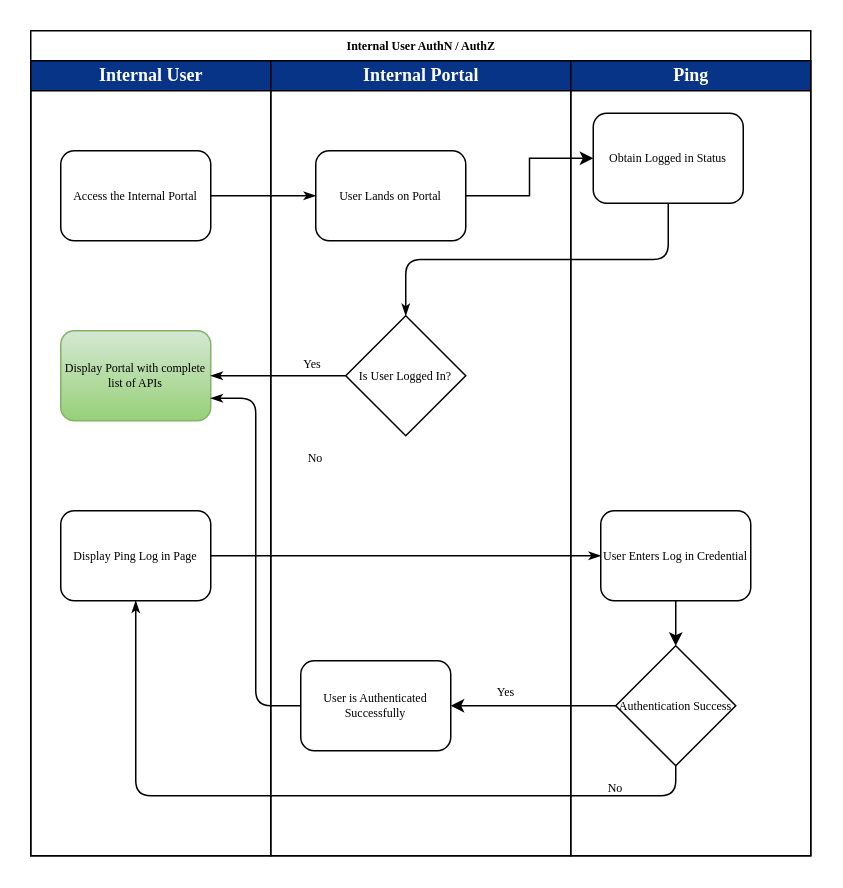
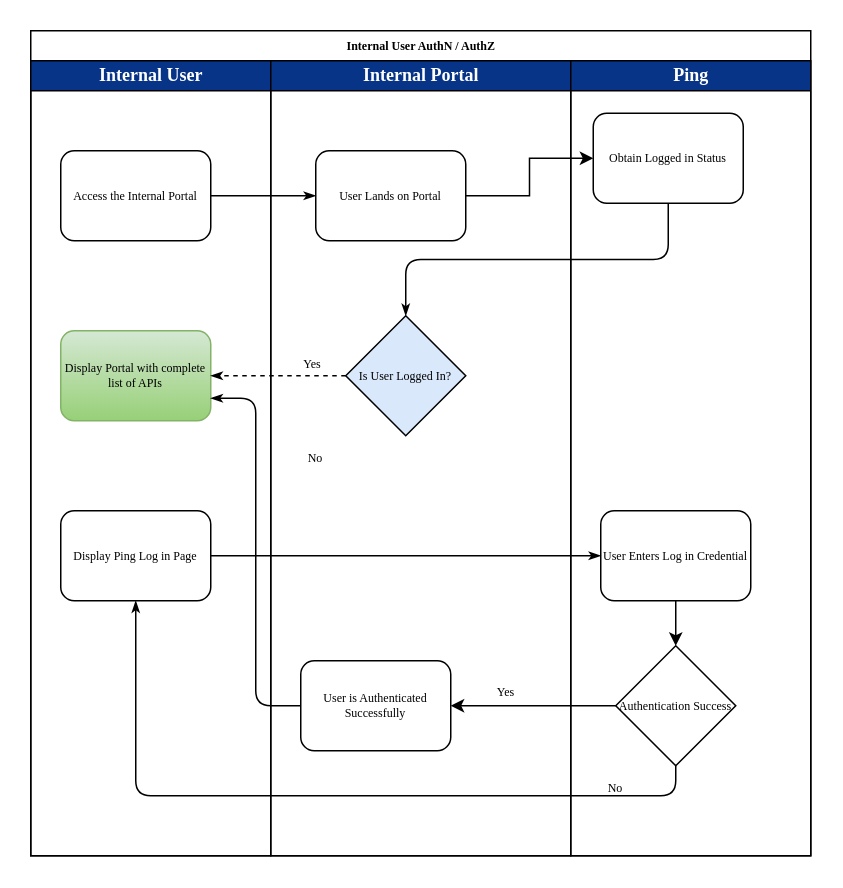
(281, 376) -> (281, 376)
(406, 376) -> (406, 376)
